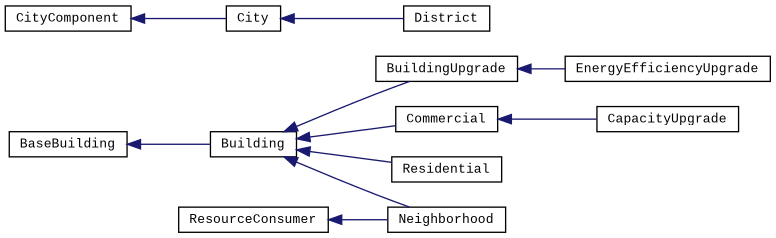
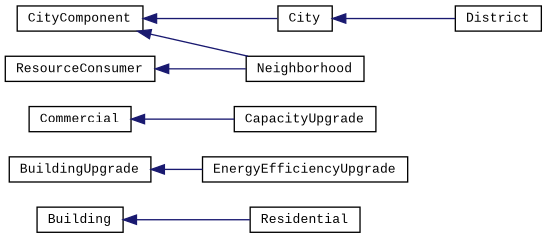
(353, 103) -> none
(353, 131) -> none
(68, 144) -> none
(353, 185) -> (199, 45)
